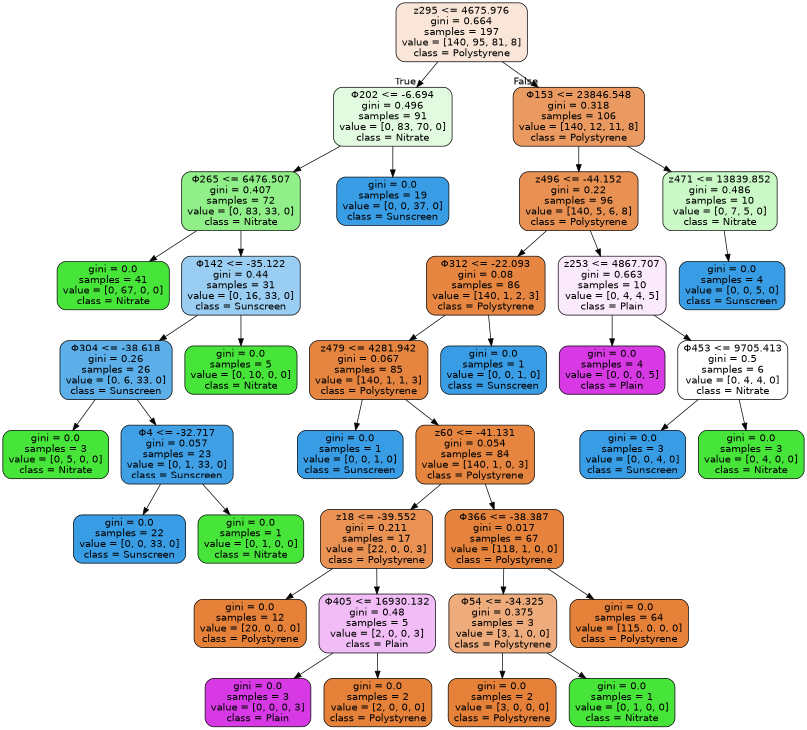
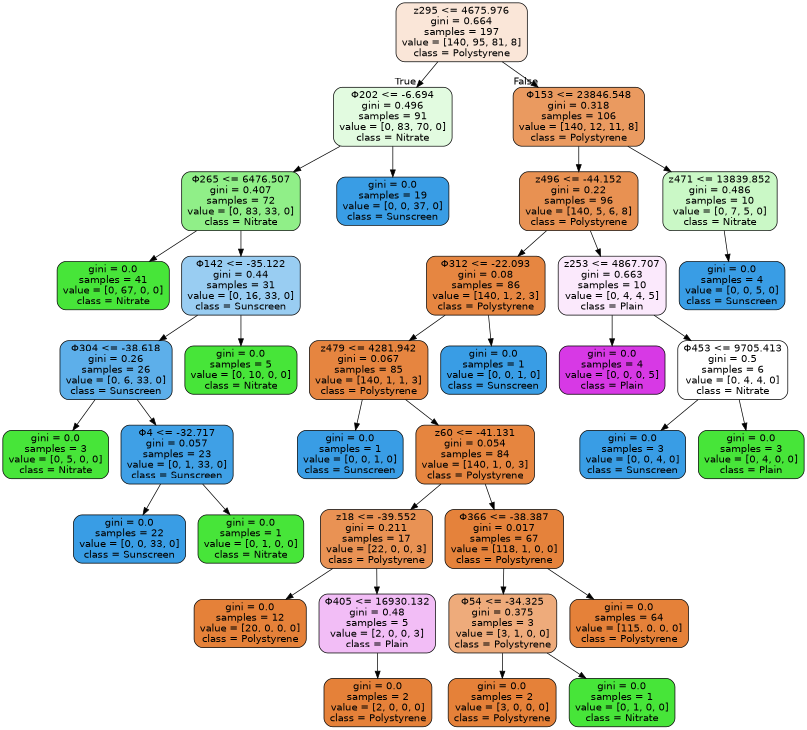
(751, 455) -> (751, 455)
(258, 703) -> none
